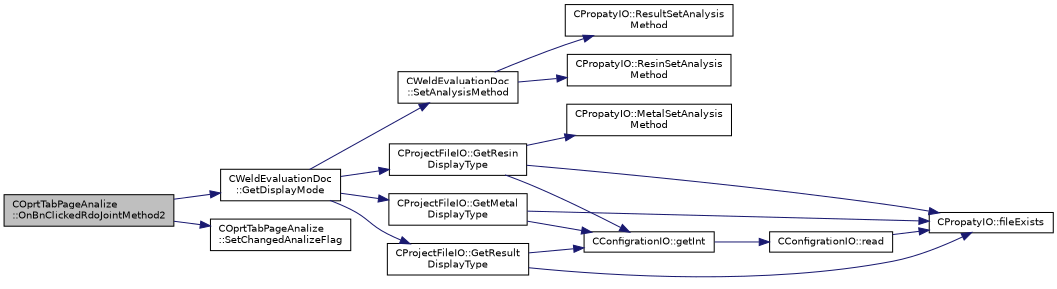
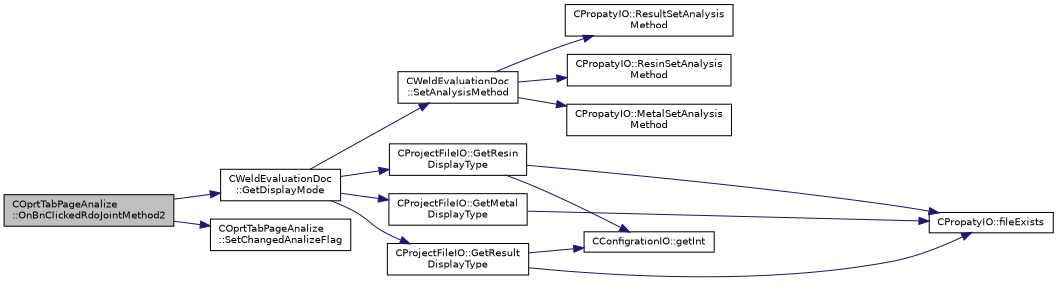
(546, 141) -> (537, 101)
(554, 226) -> none
(831, 242) -> none
